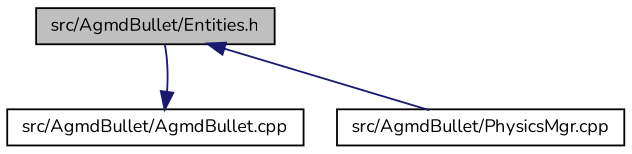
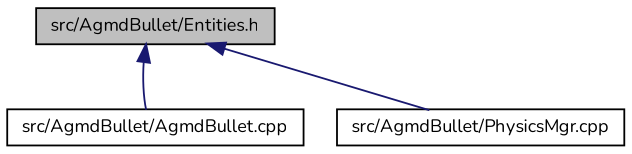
(167, 68) -> (143, 86)
